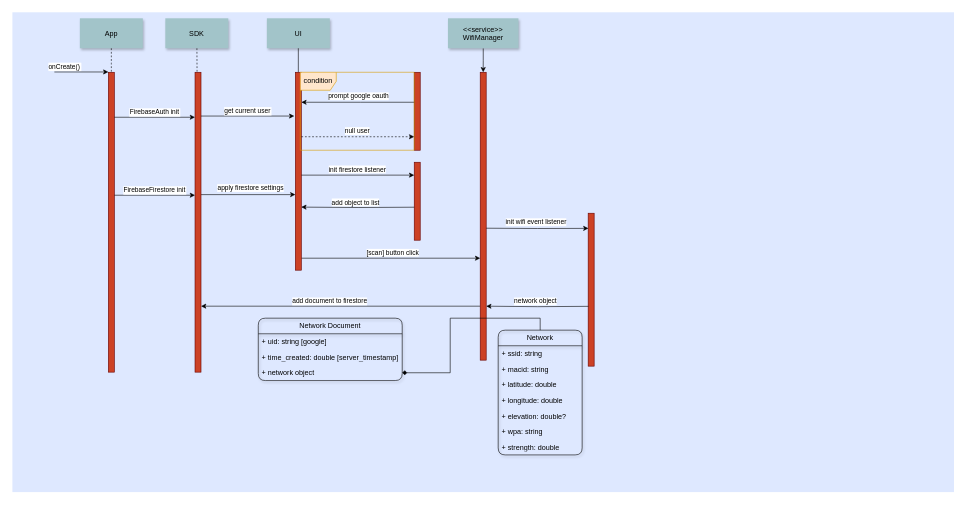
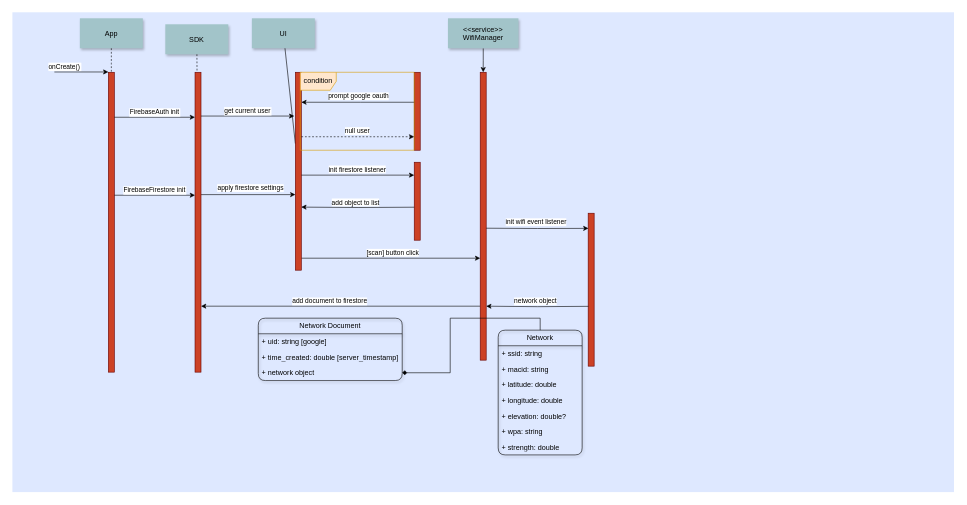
(197, 33) -> (197, 39)
(298, 33) -> (283, 33)
